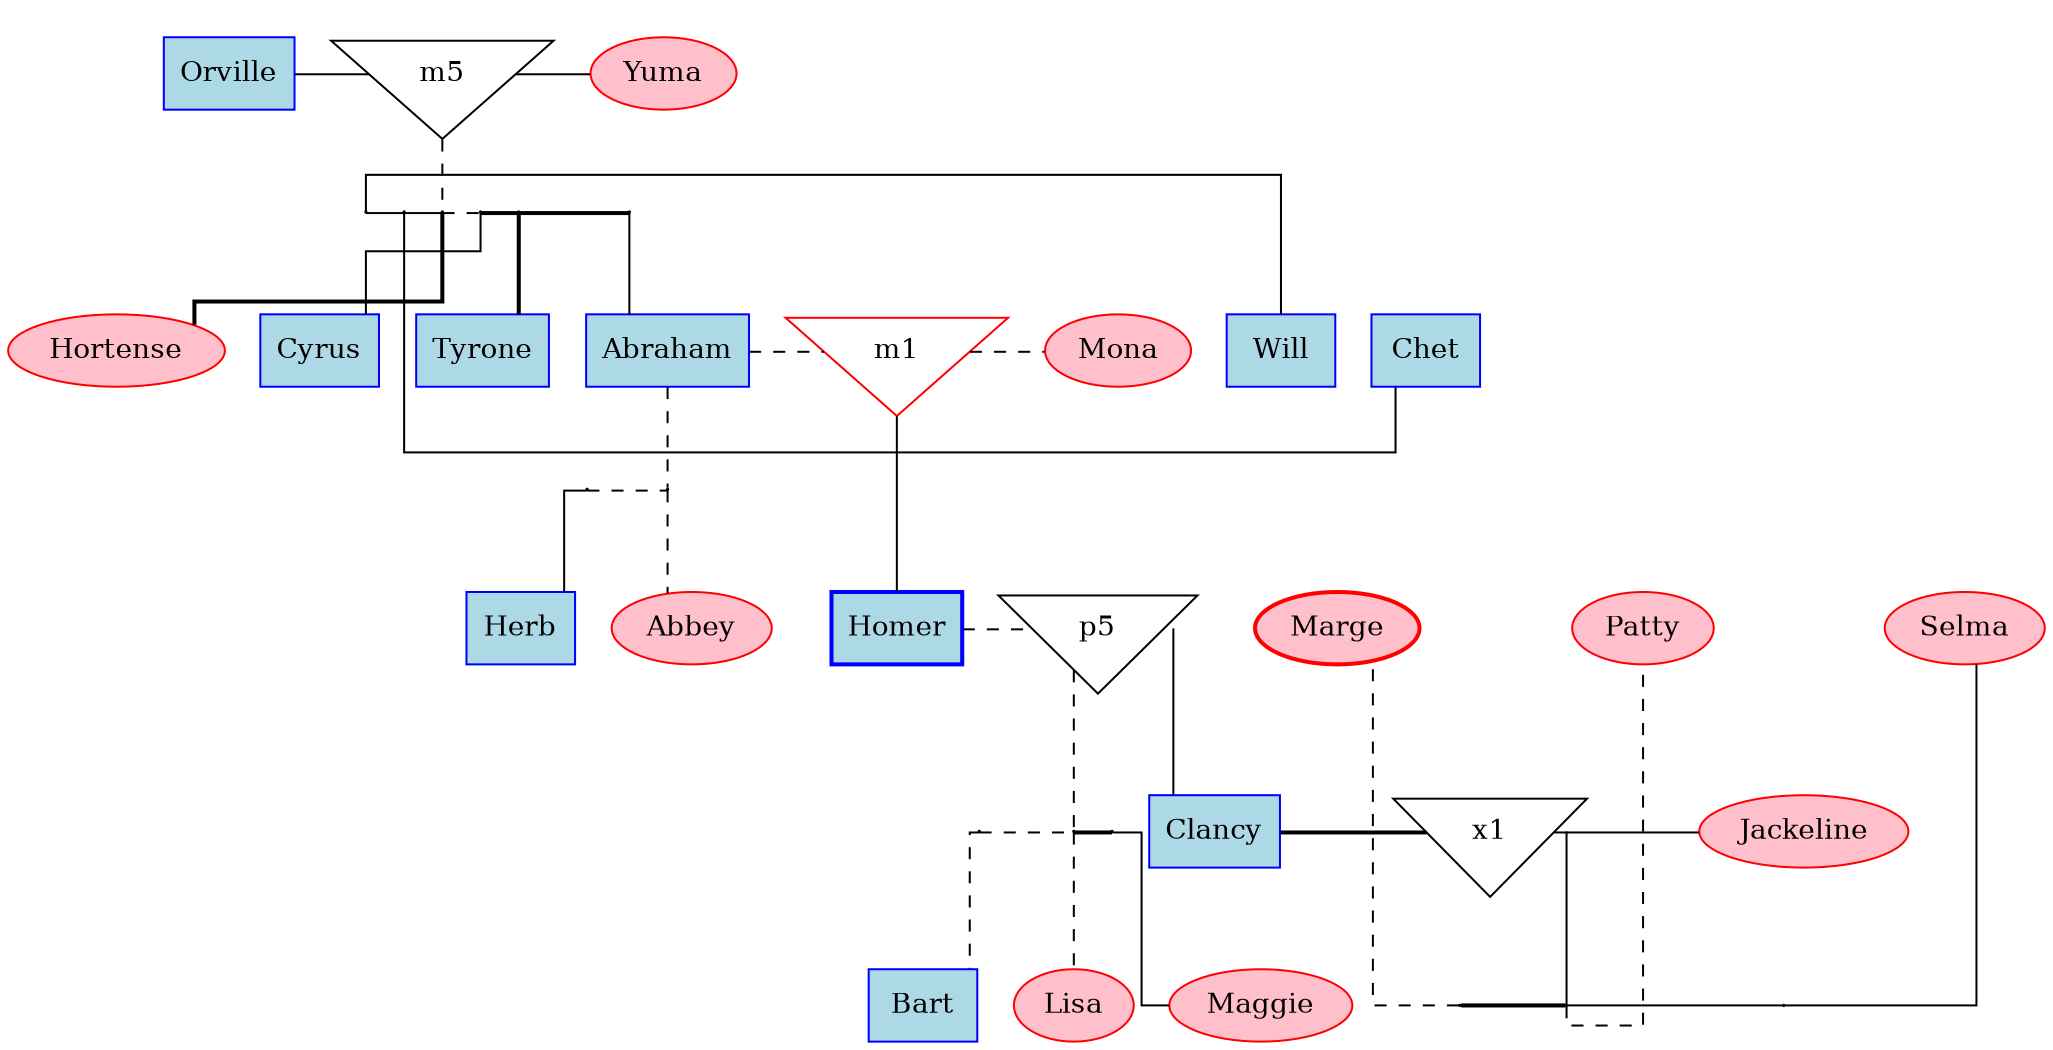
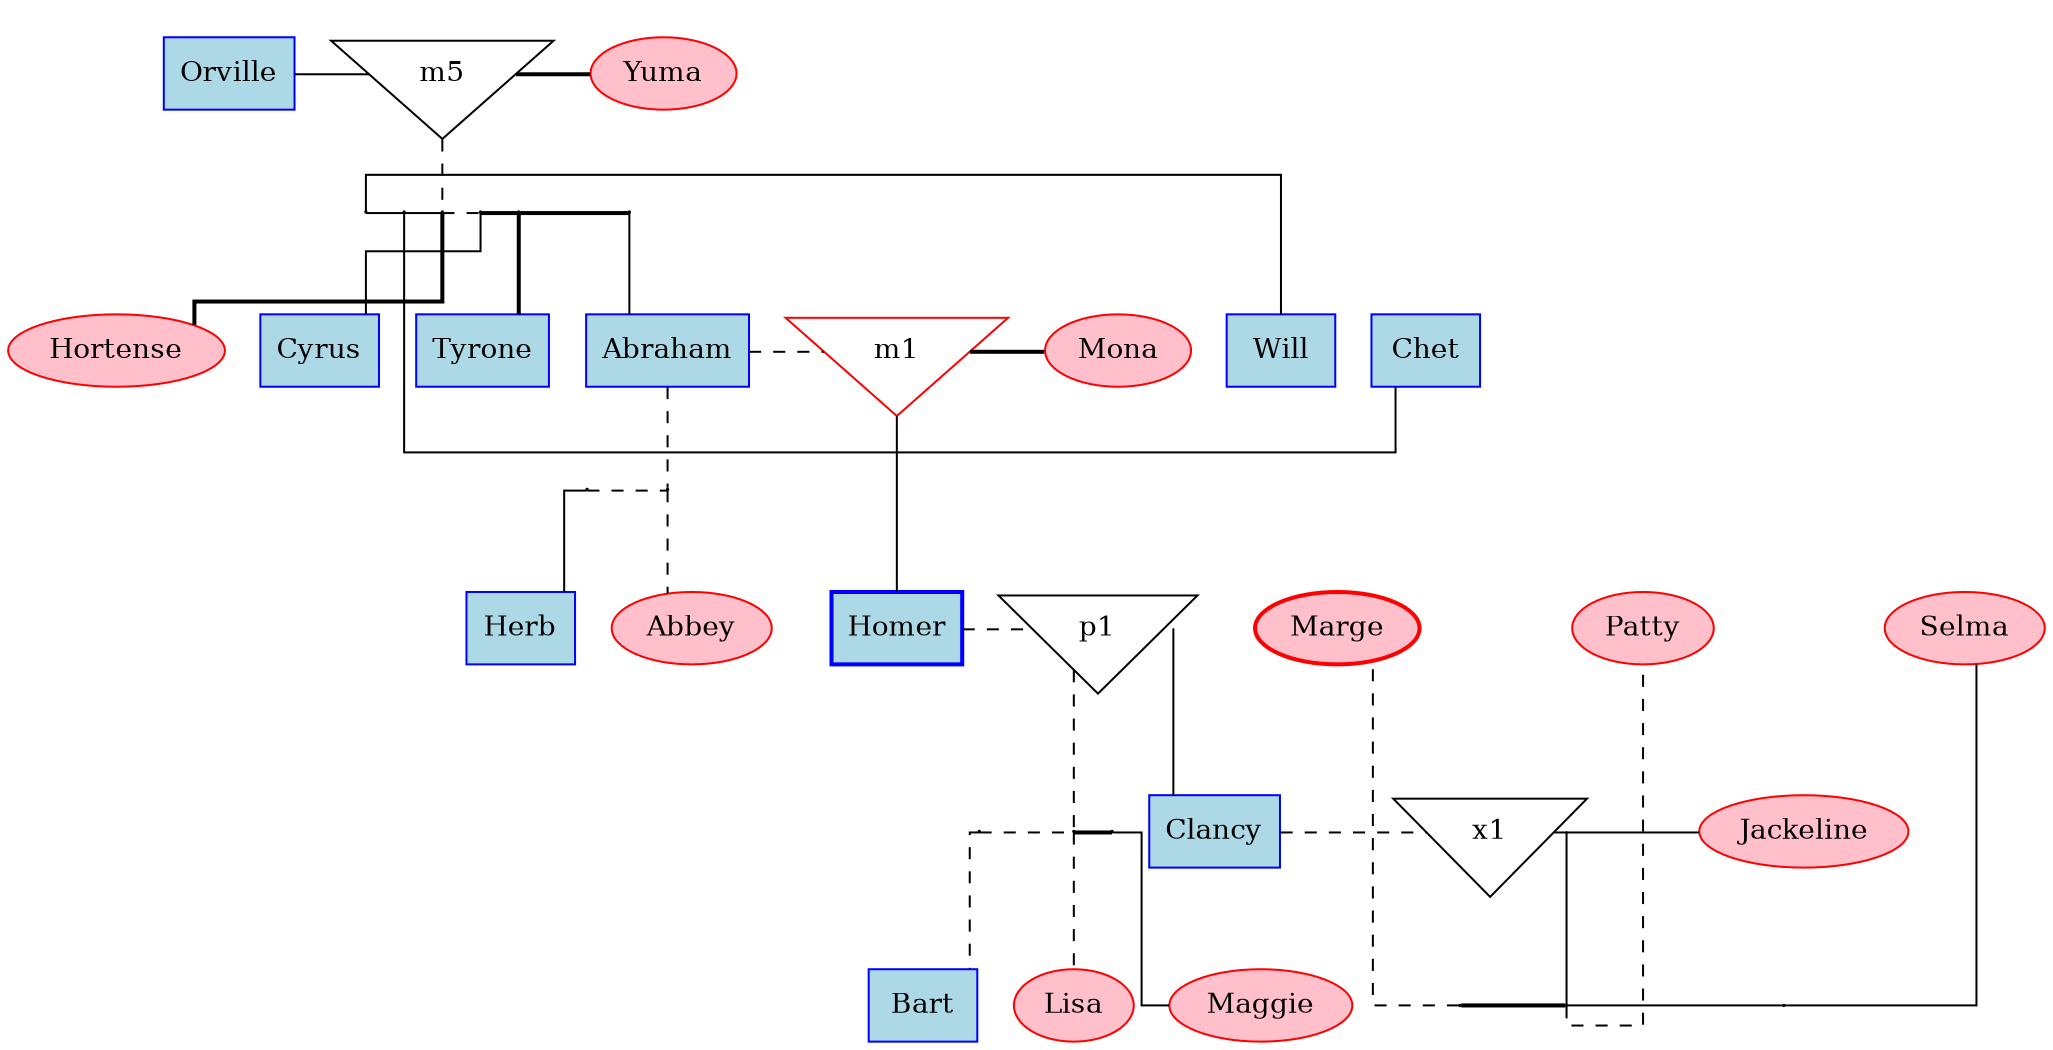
(553, 74) -> (553, 74)
(1007, 352) -> (1007, 352)
(1098, 628) -> (1098, 628)
(1354, 832) -> (1354, 832)
